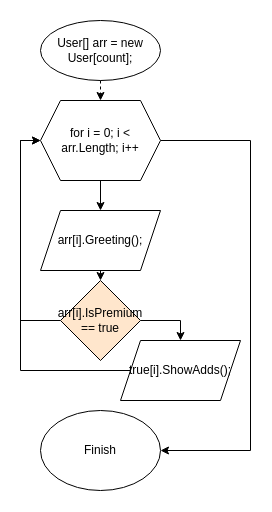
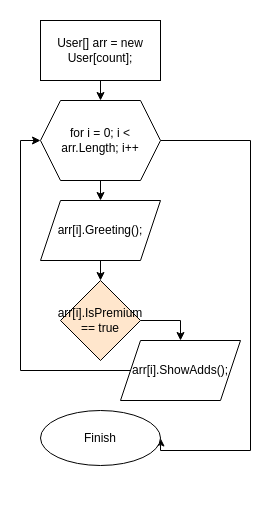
(101, 51) -> (101, 51)
(101, 88) -> (101, 88)
(101, 241) -> (101, 231)
(42, 321) -> none
(181, 371) -> (181, 371)
(101, 451) -> (101, 438)
